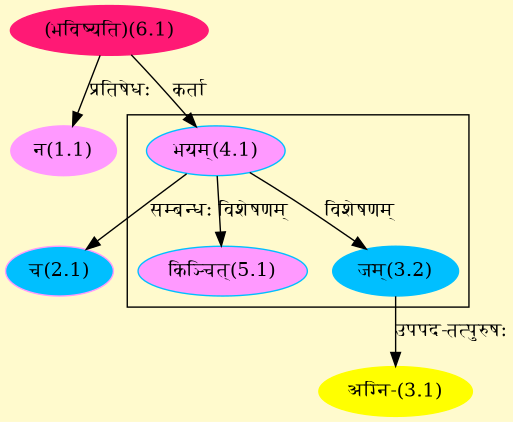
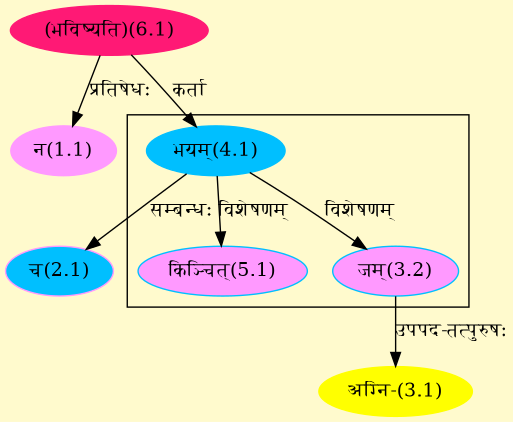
(216, 151) -> (216, 151)
(396, 271) -> (396, 271)
